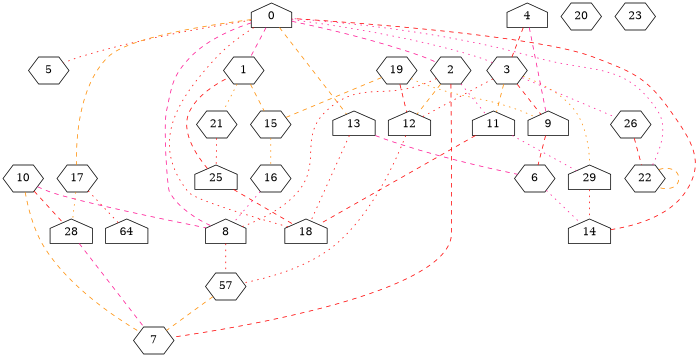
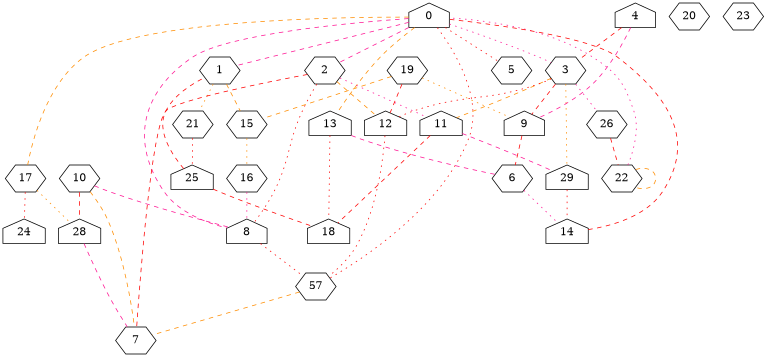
(170, 149) -> (449, 174)
(546, 154) -> (508, 152)
(127, 232) -> (24, 232)
